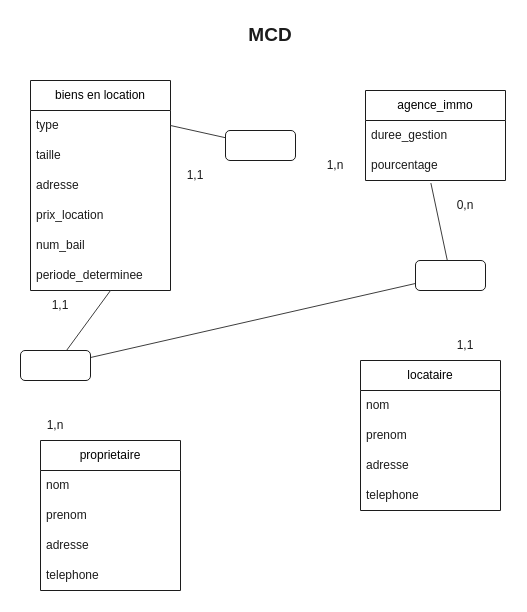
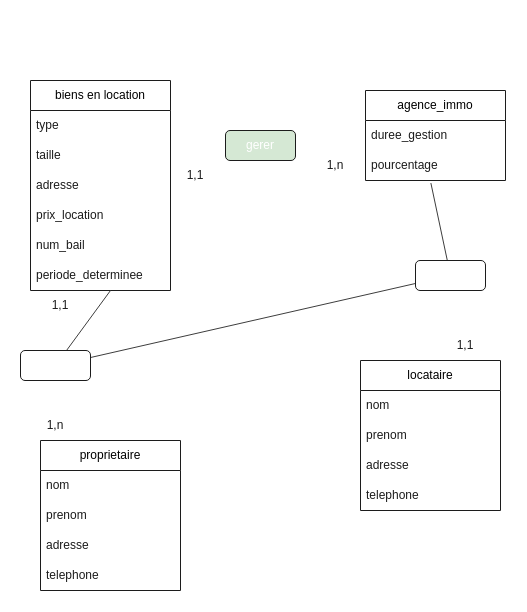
(271, 36) -> none
(199, 132) -> none
(261, 146) -> (261, 146)
(466, 206) -> none
